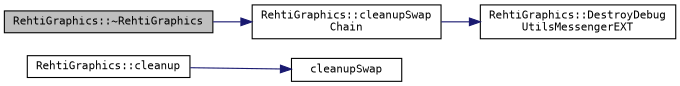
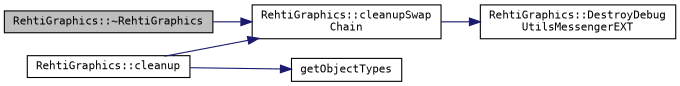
none -> (206, 48)
(347, 70) -> (347, 70)
